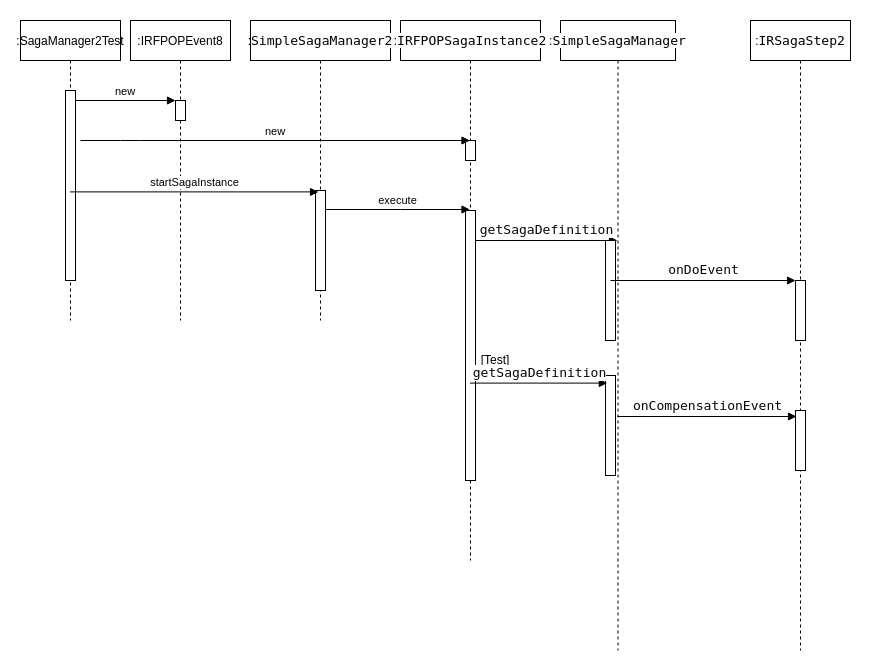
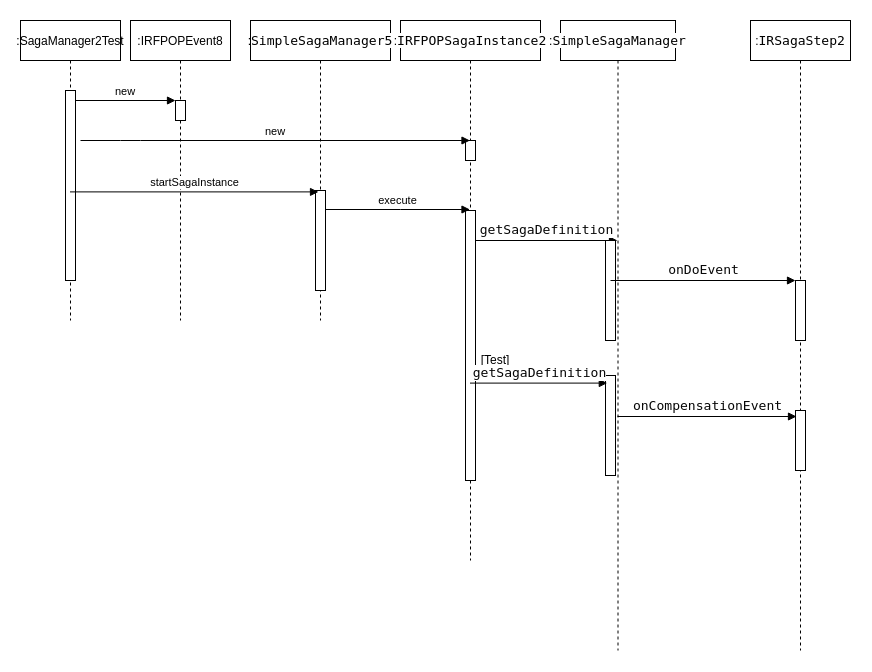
(321, 41) -> (321, 41)
